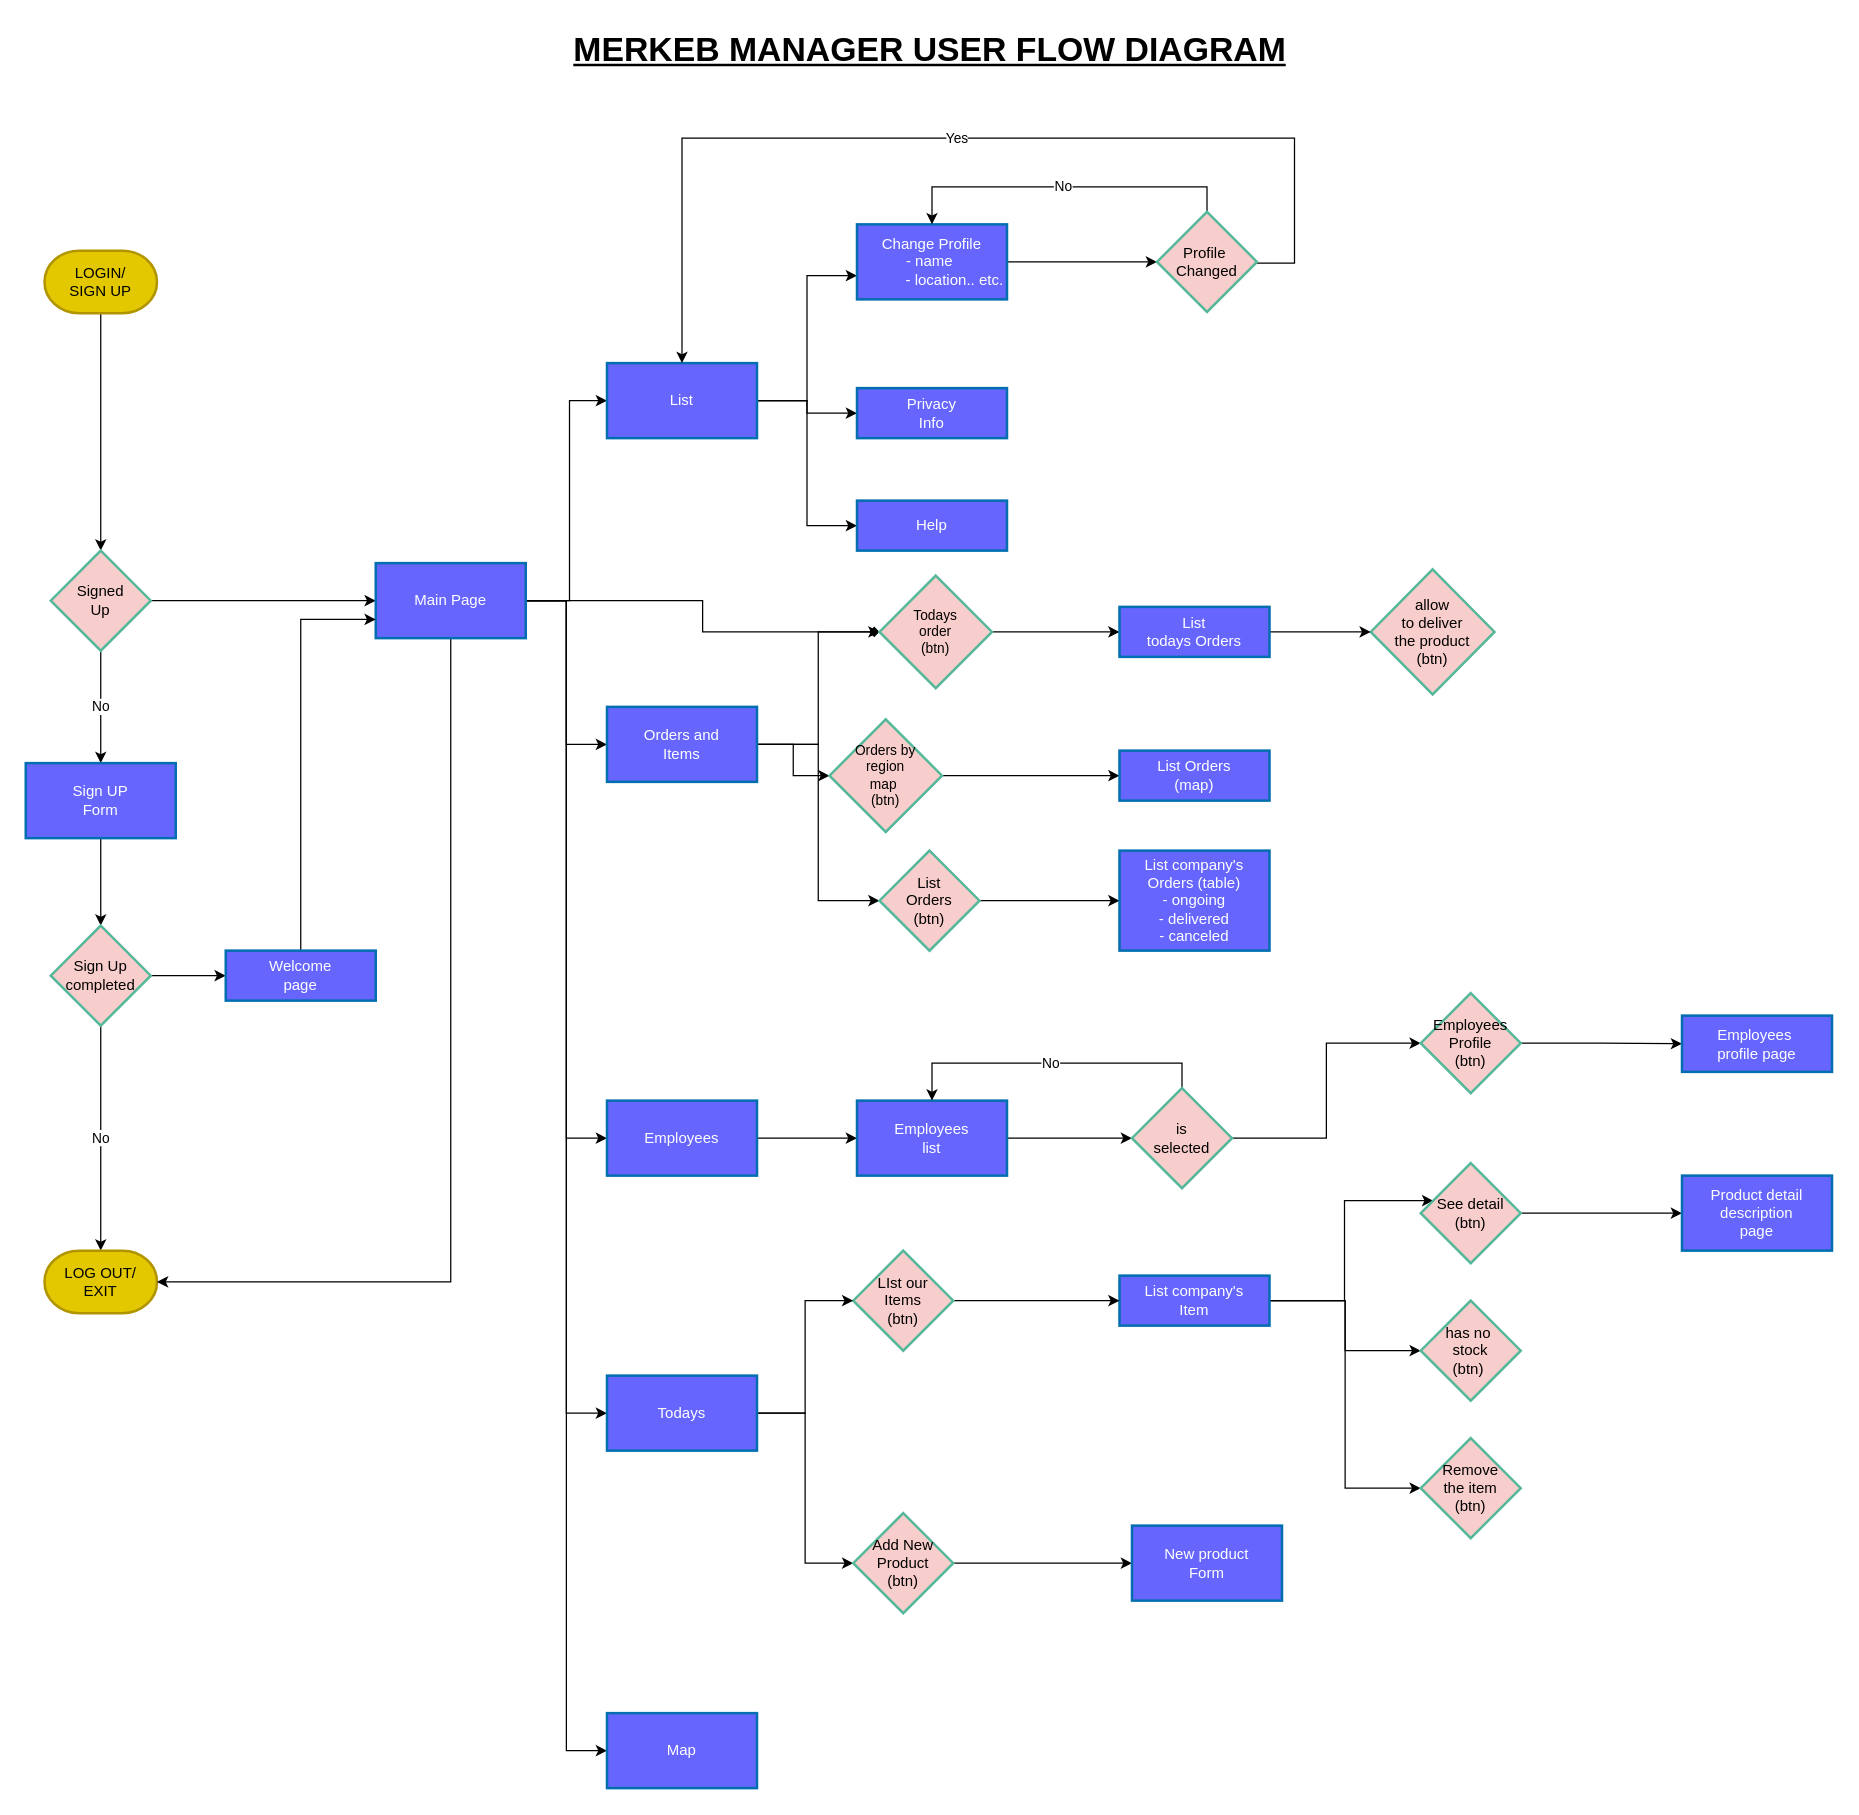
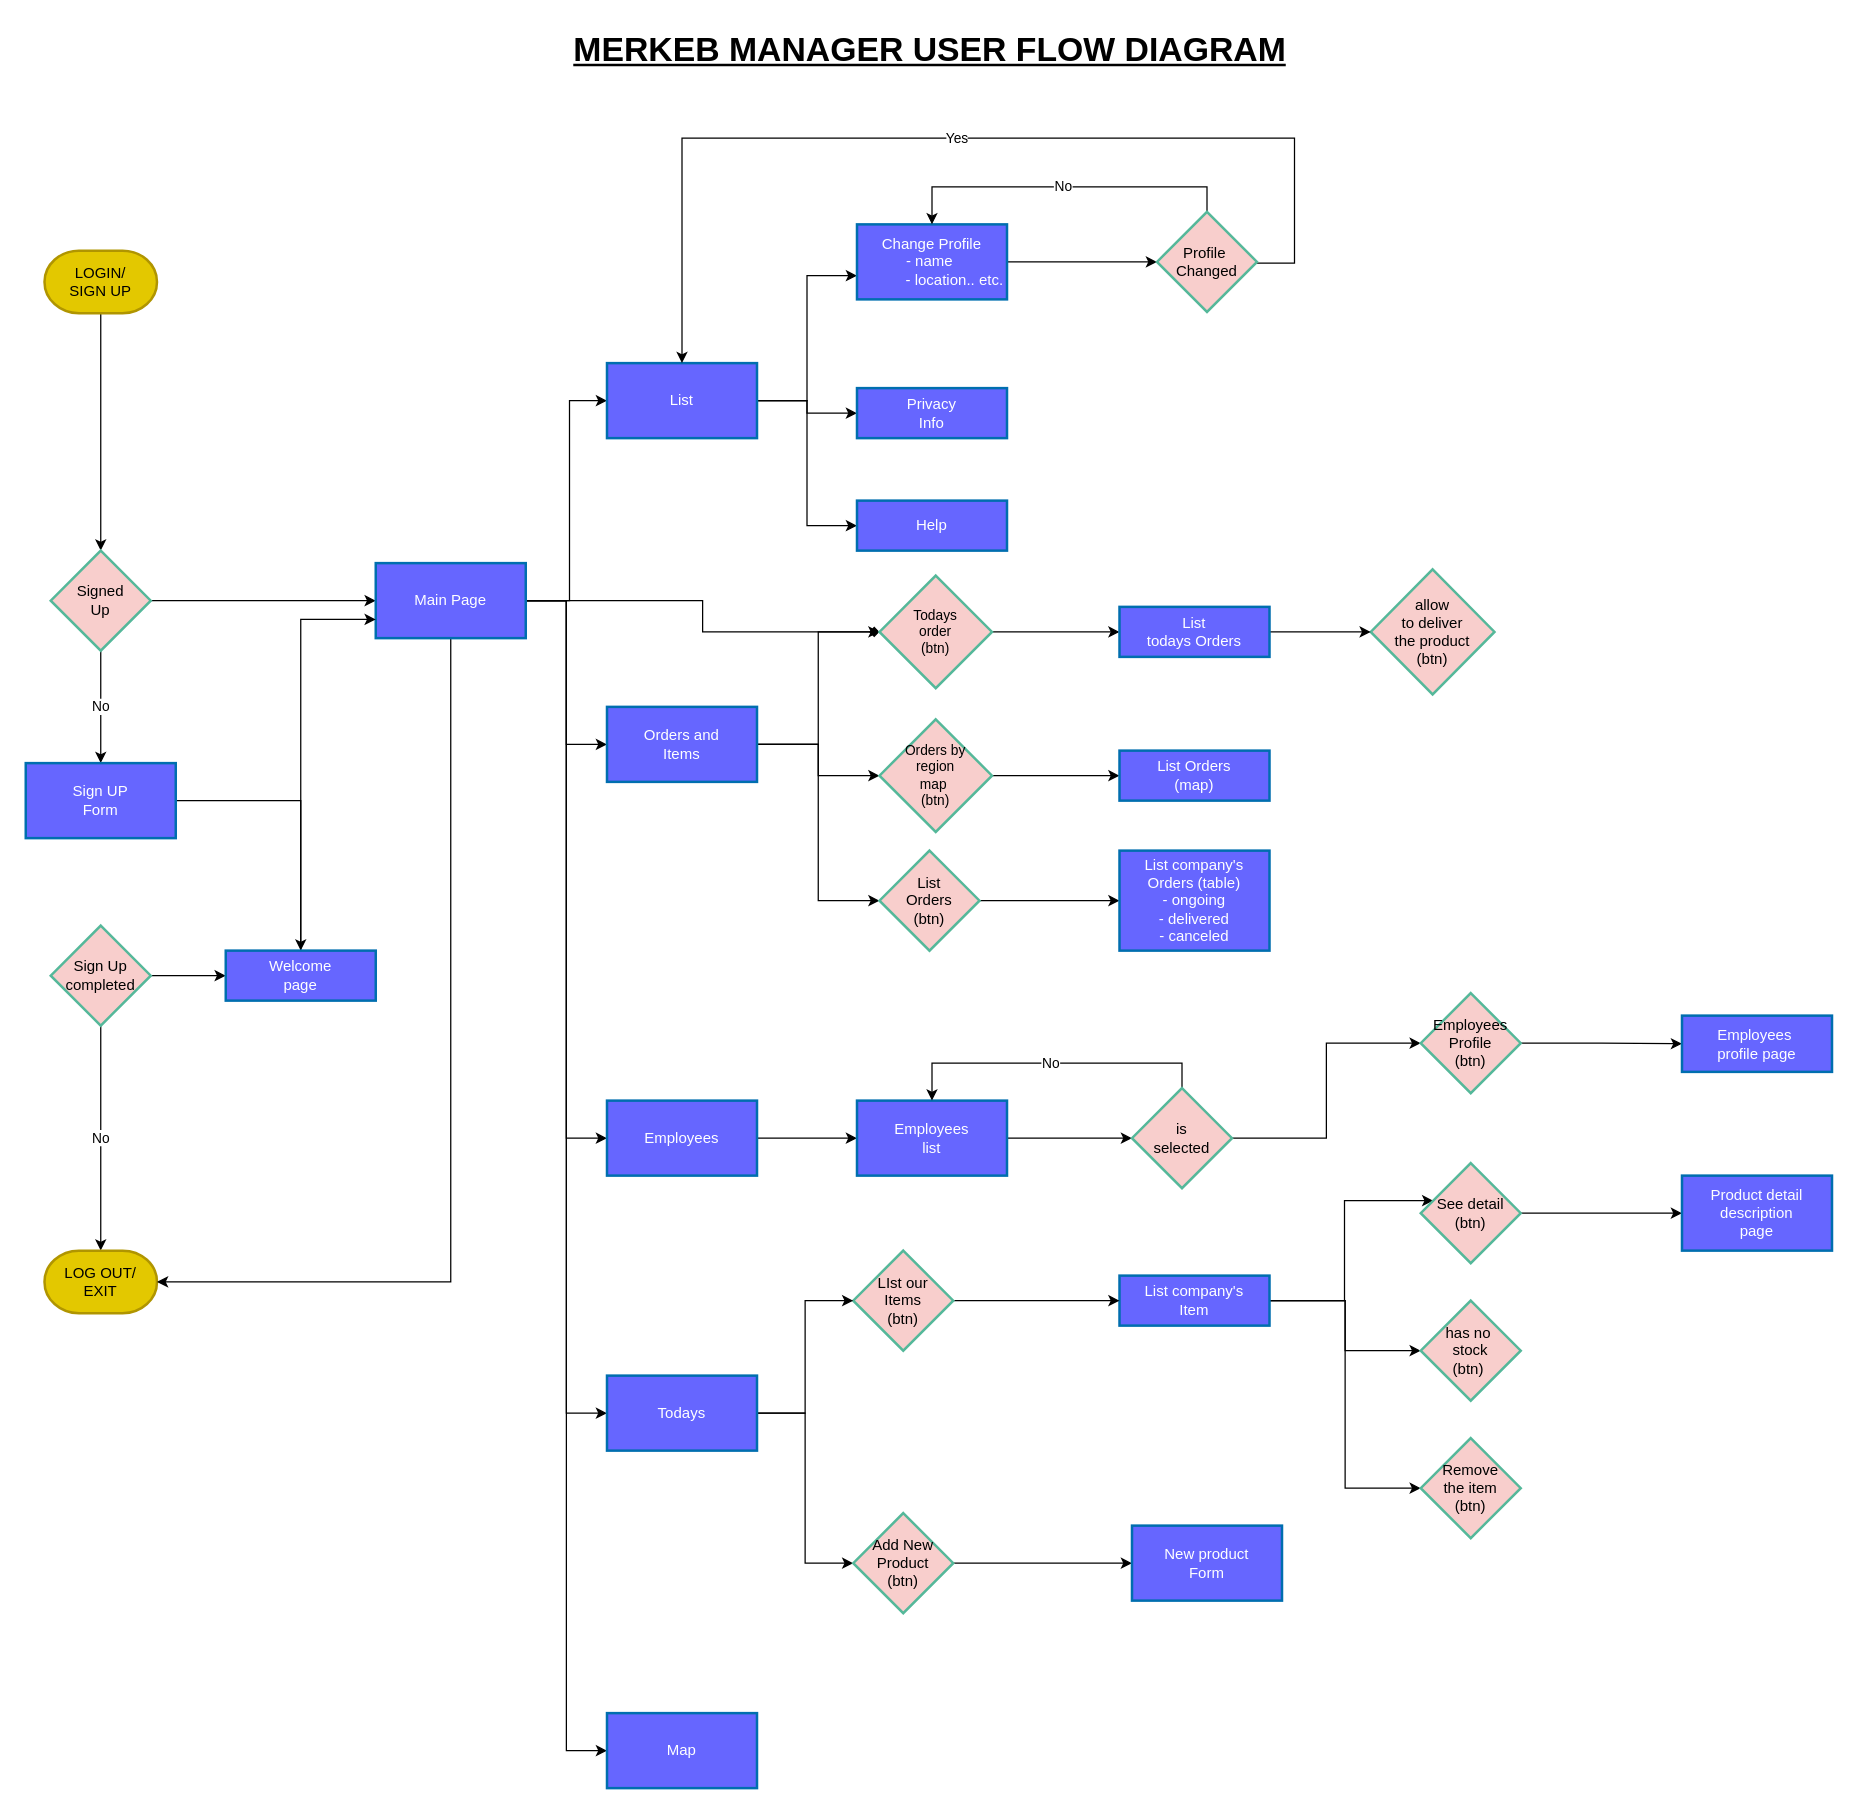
(886, 776) -> (936, 776)
(101, 877) -> (236, 801)
